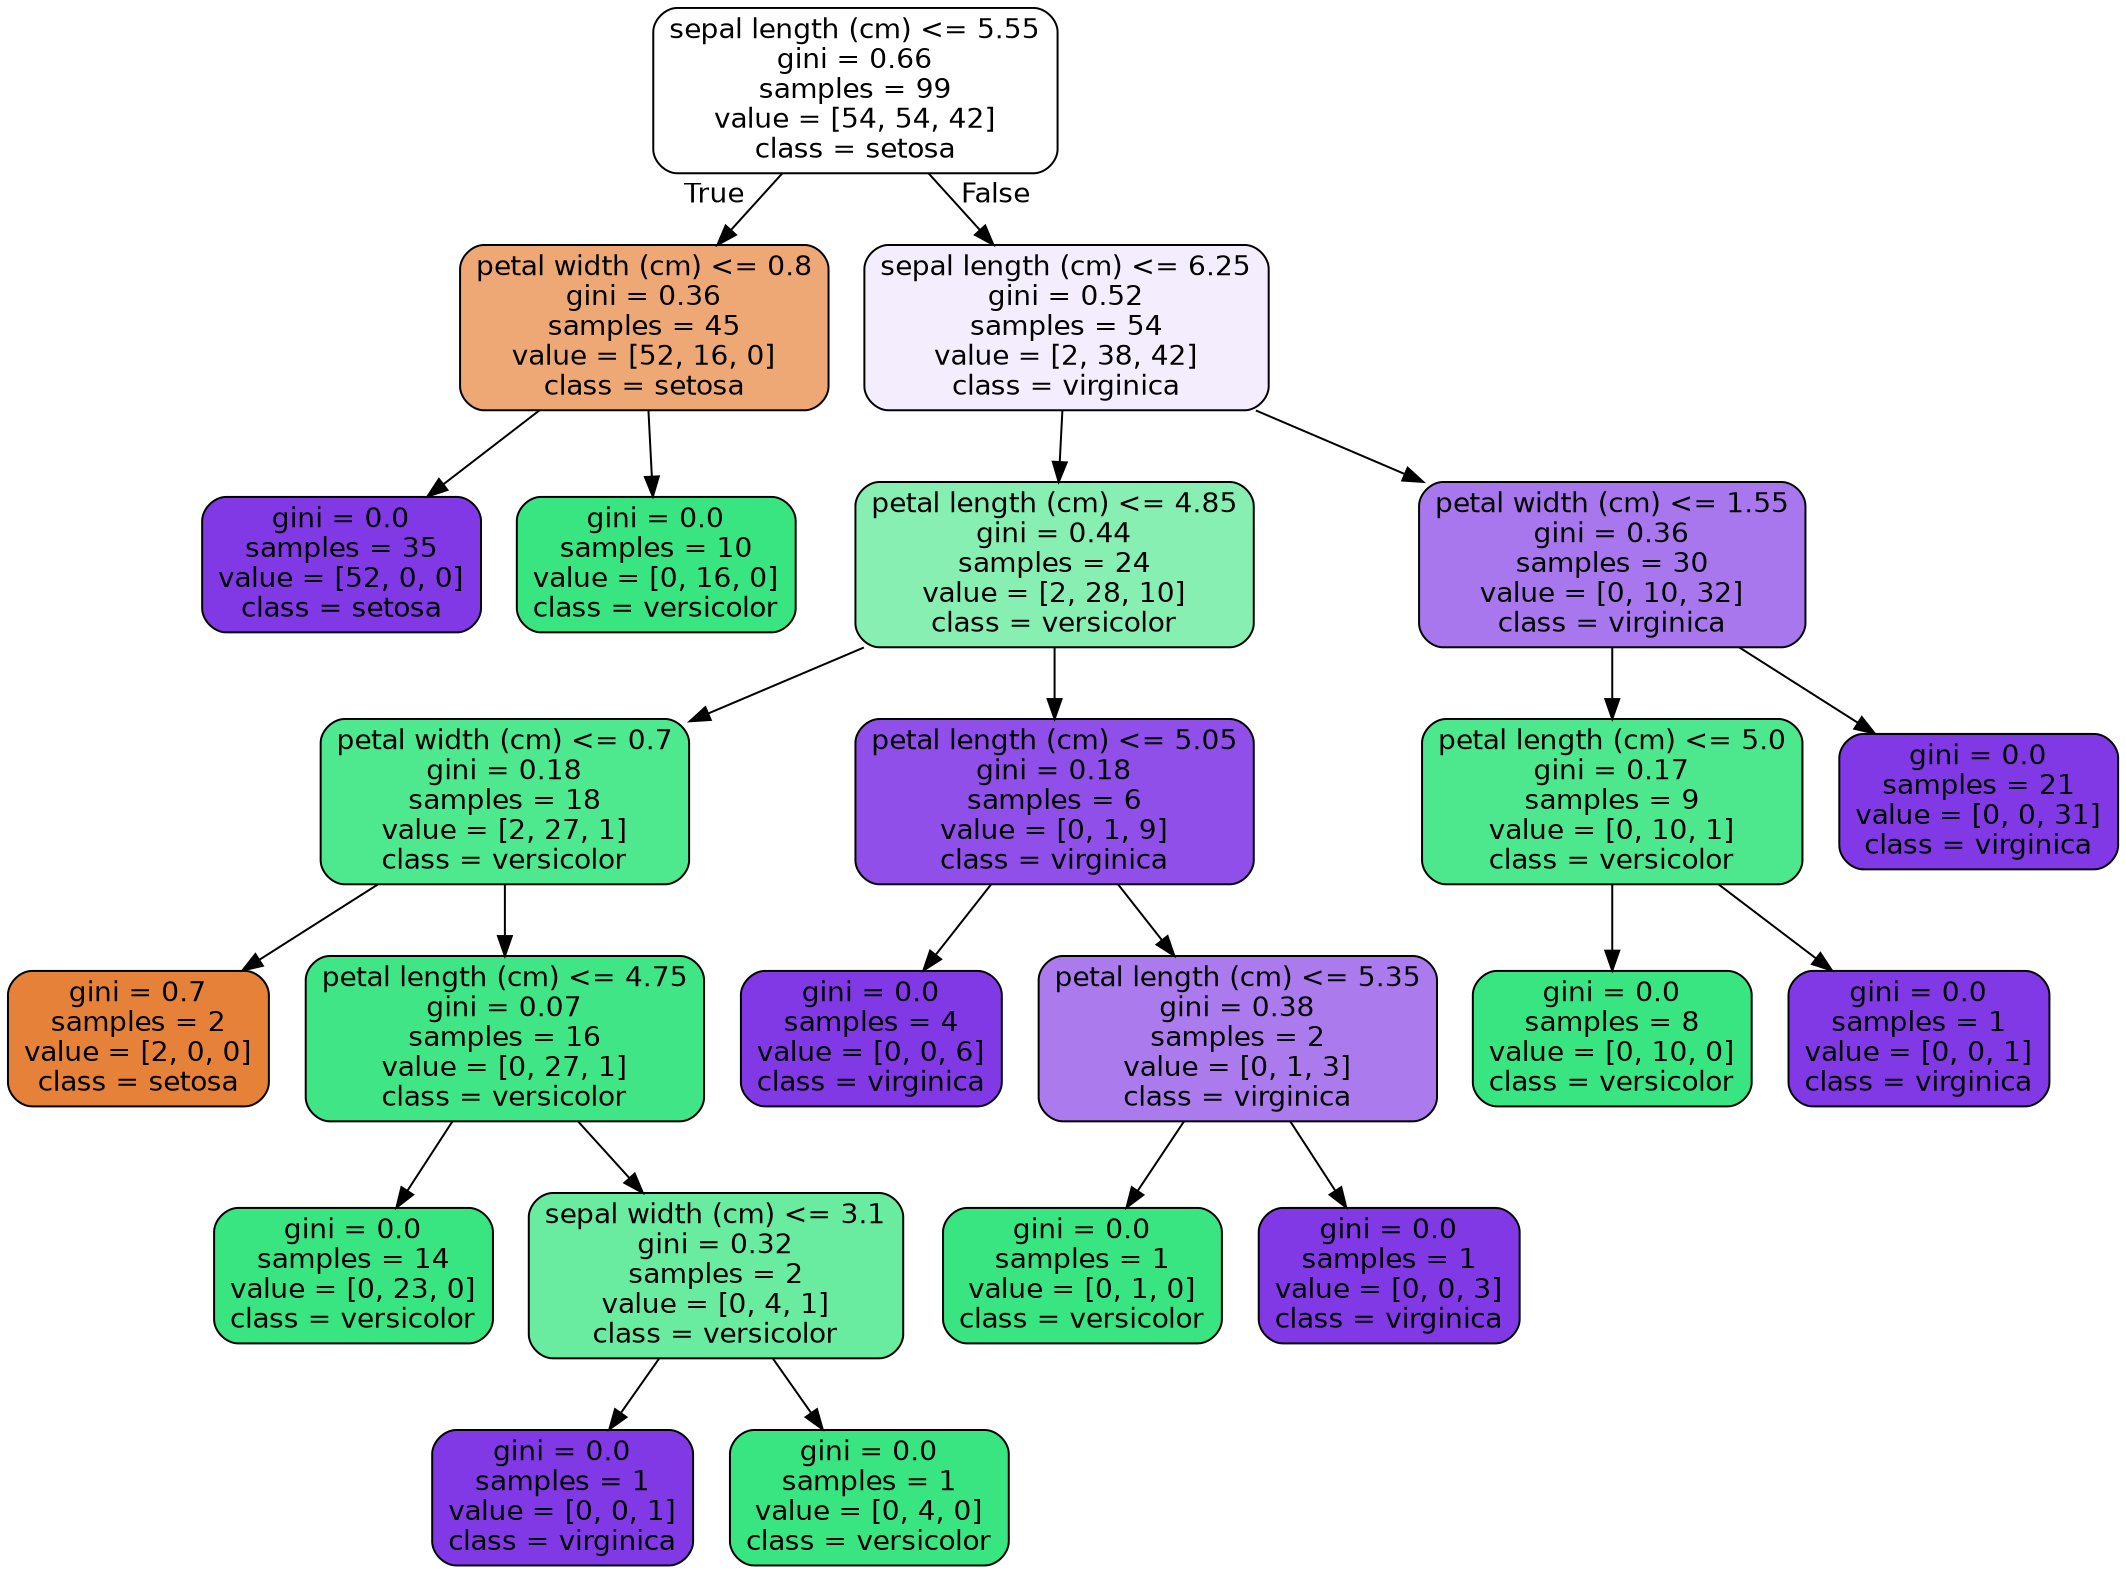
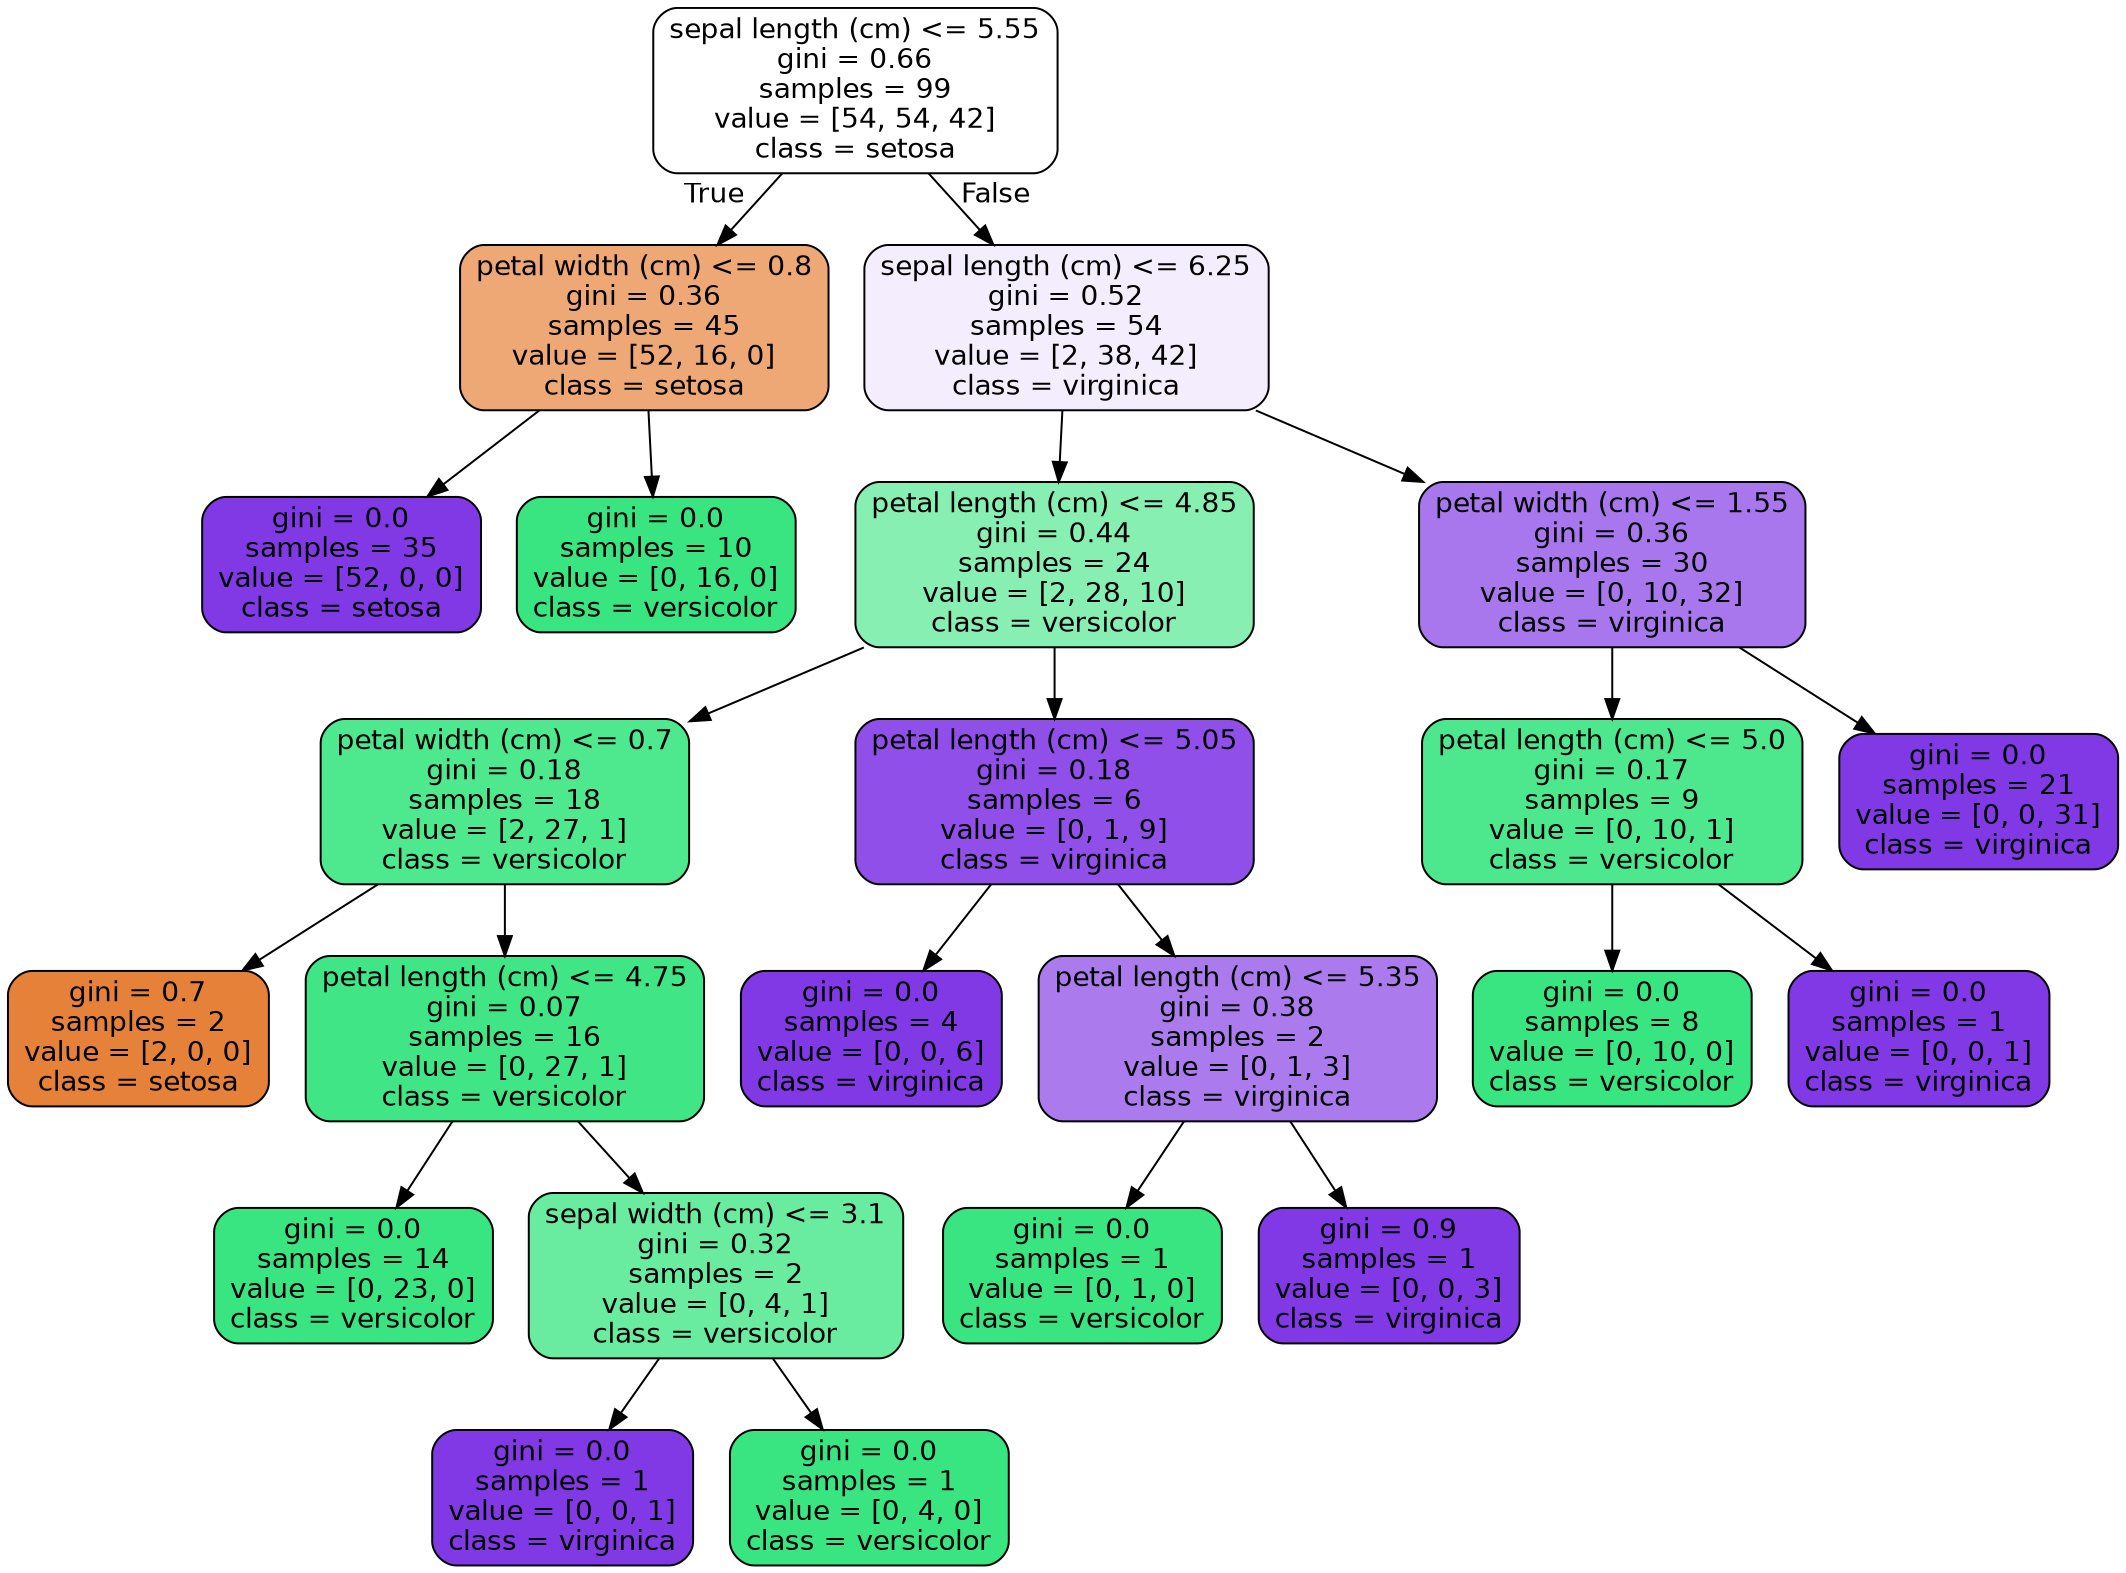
(1389, 1276) -> (1389, 1276)
